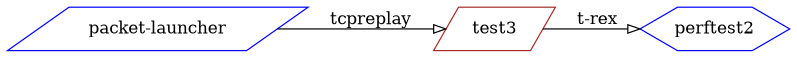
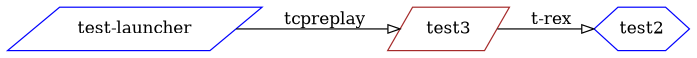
(158, 29) -> (135, 29)
(715, 29) -> (642, 29)
